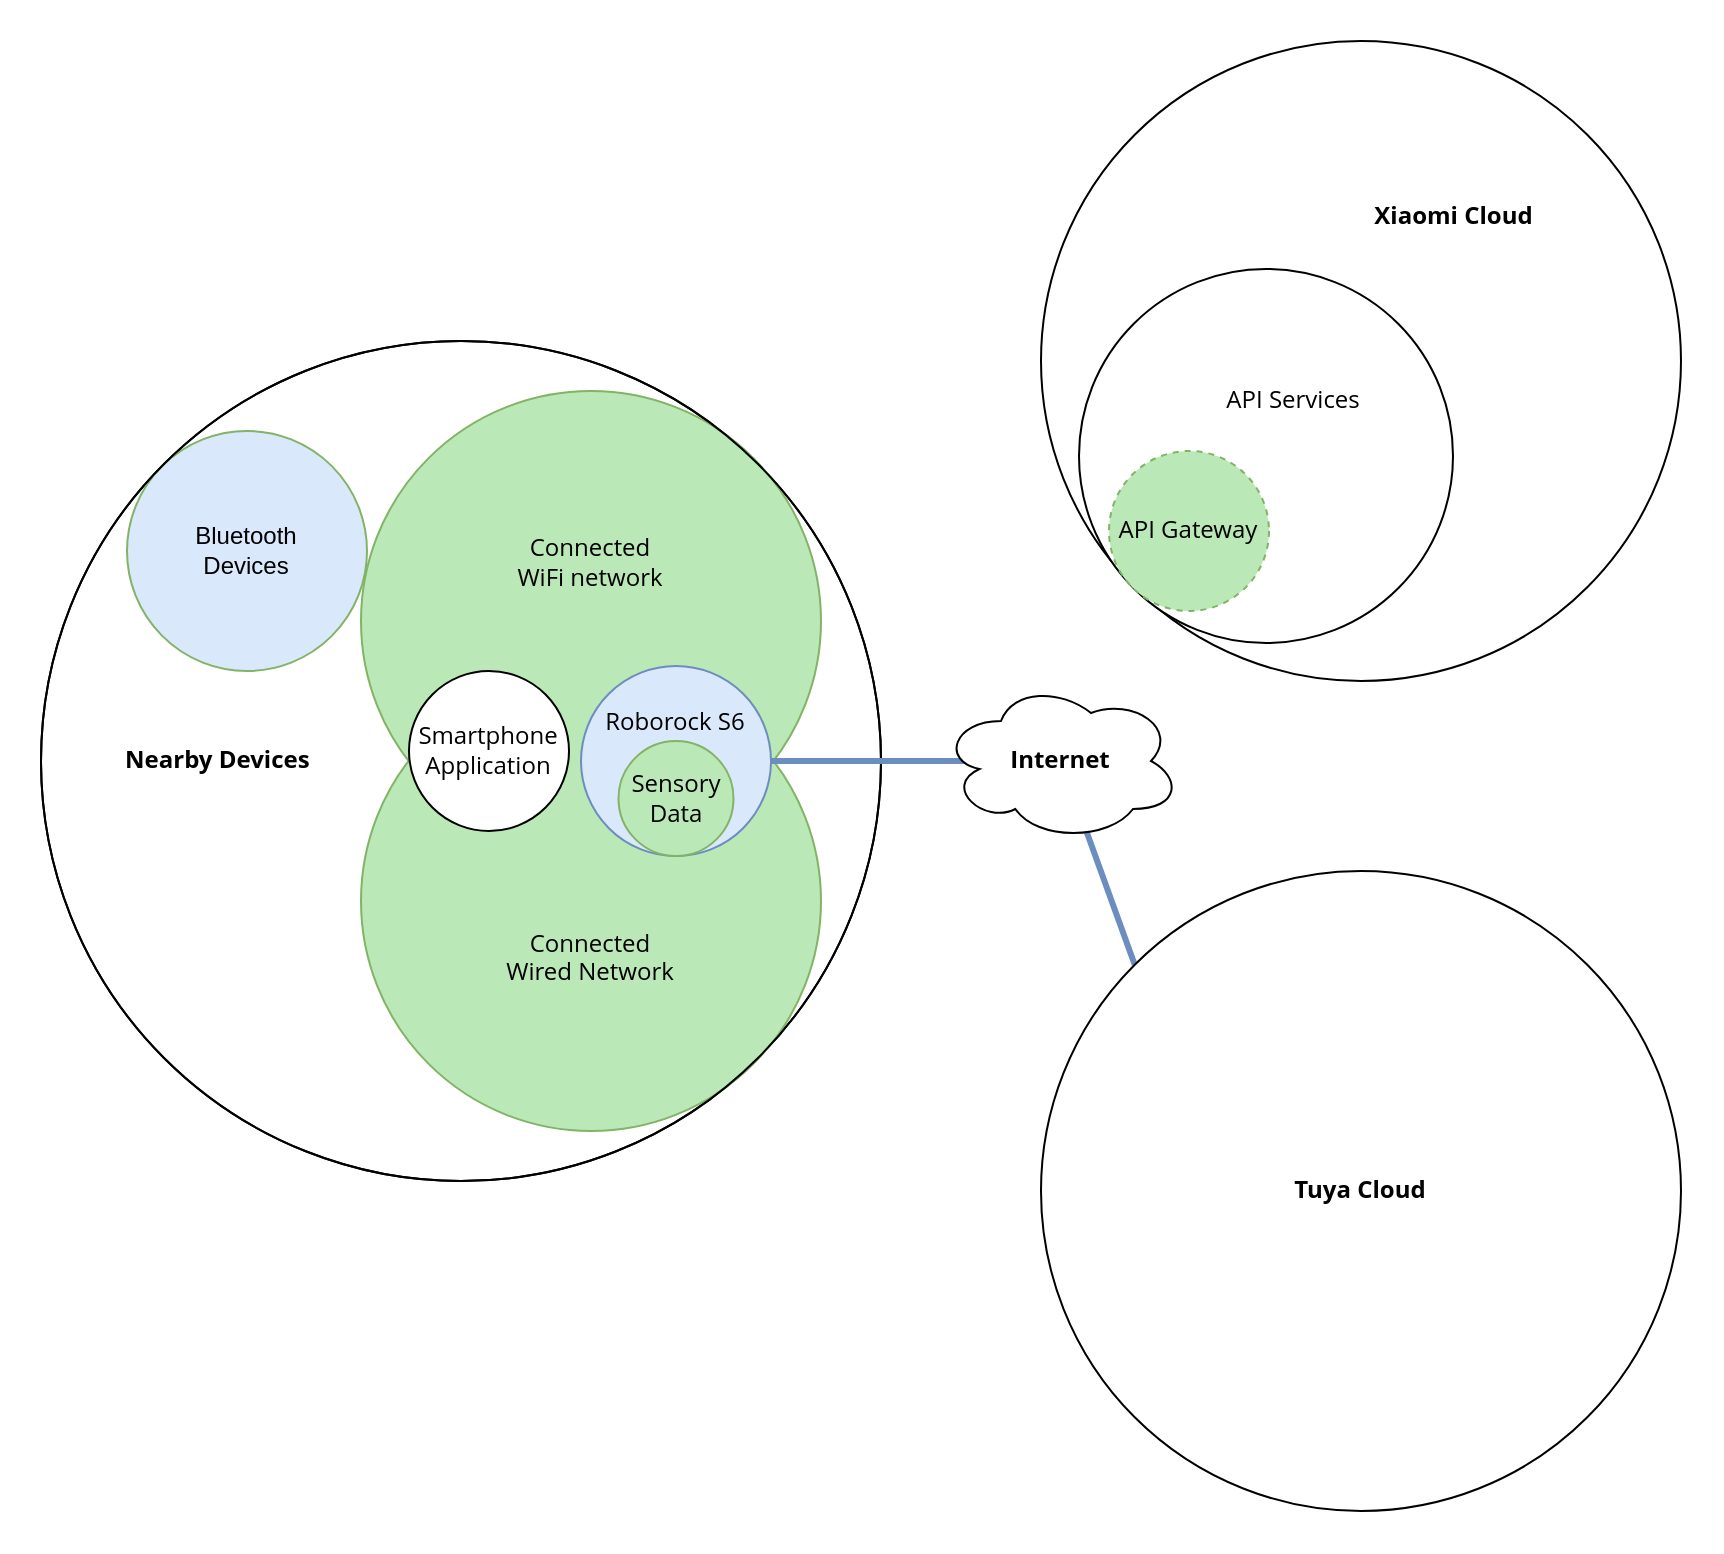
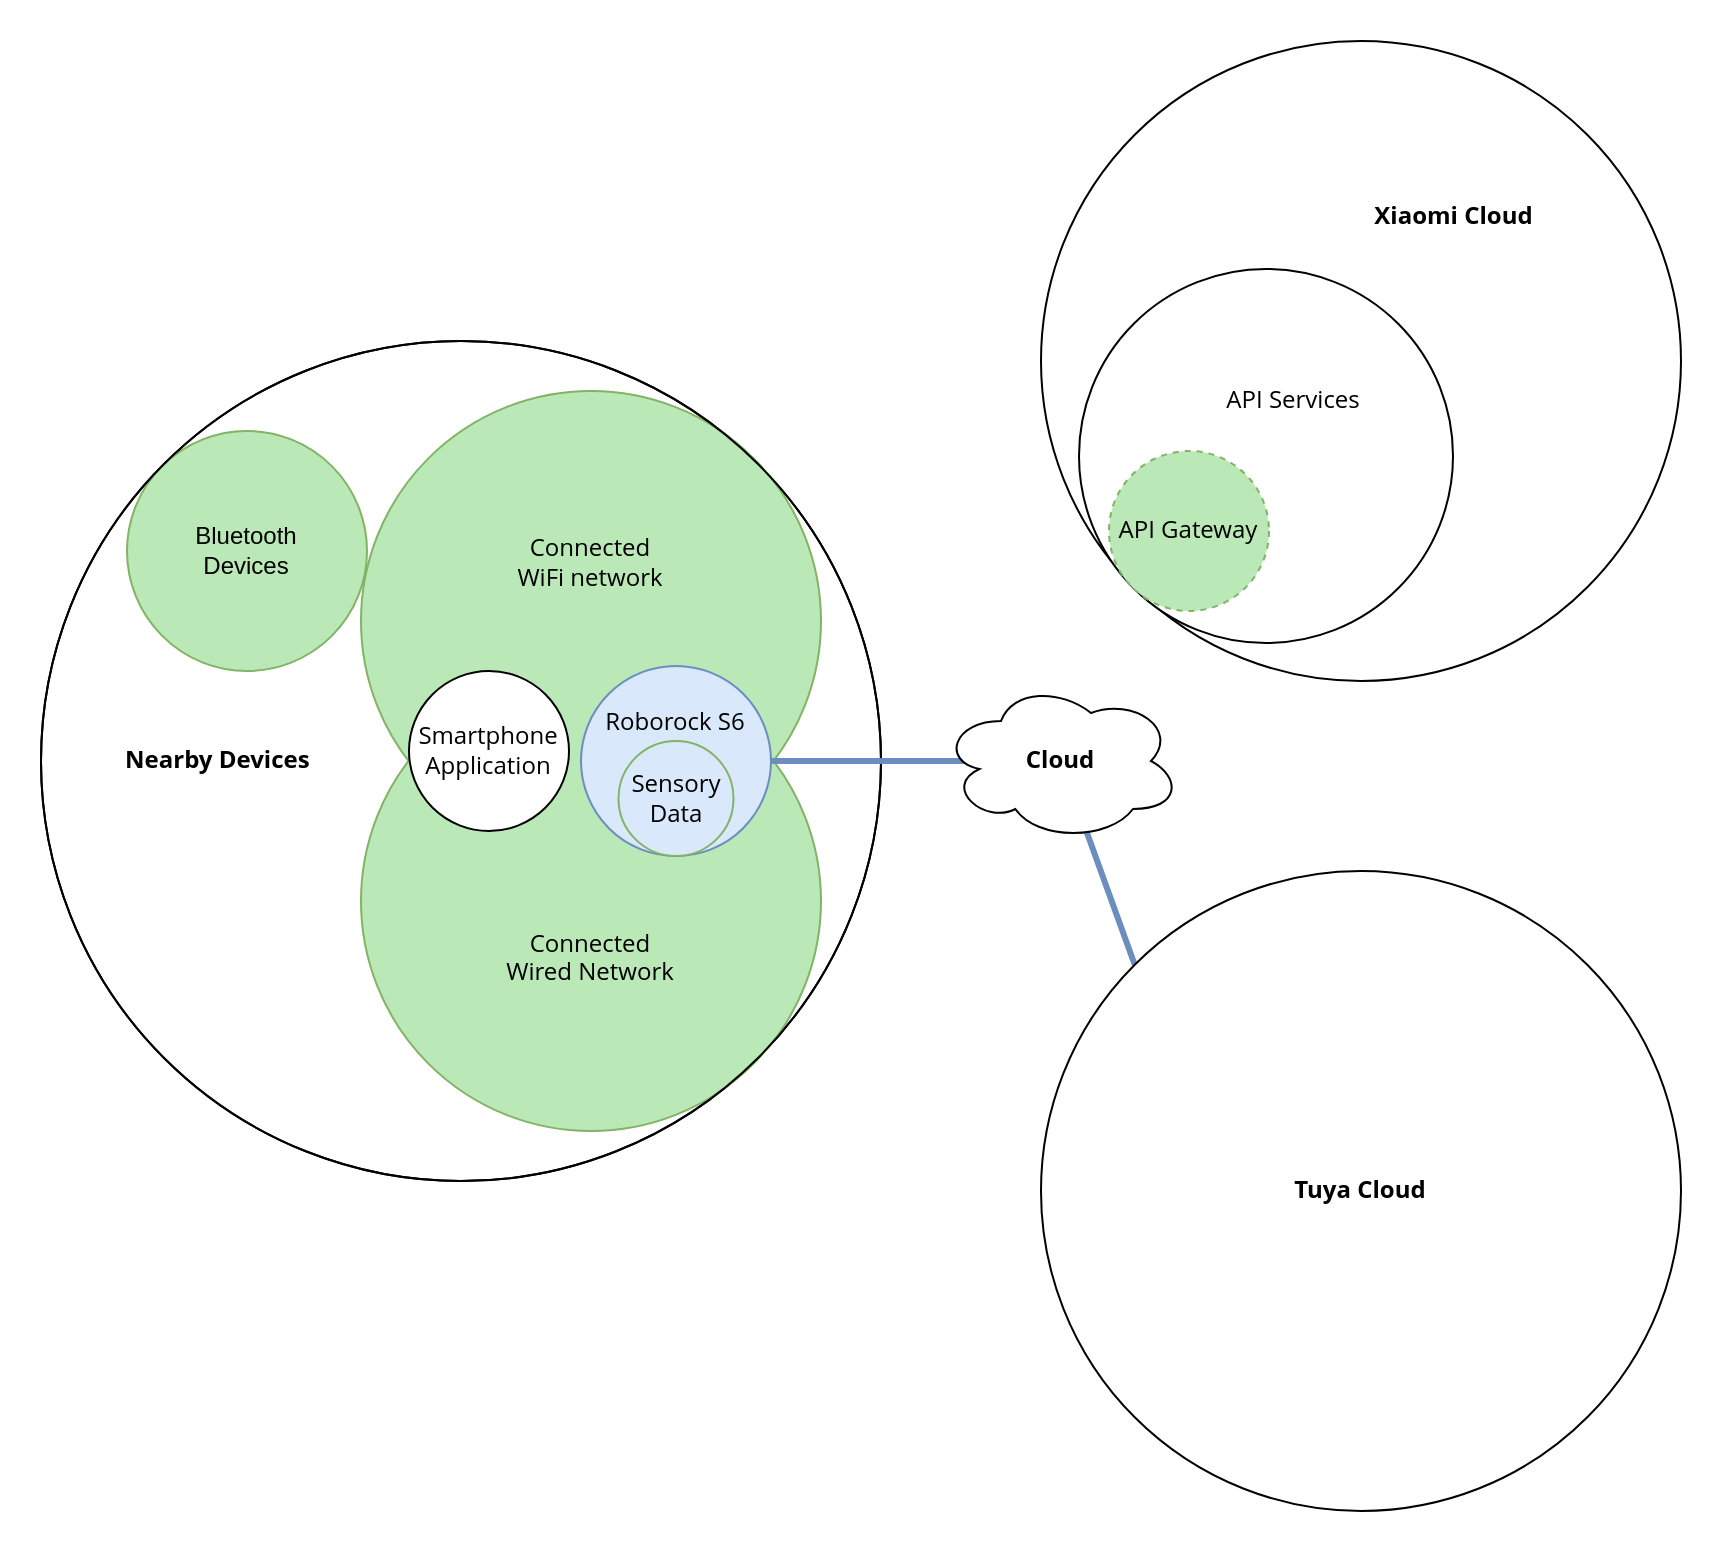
(247, 551) -> (247, 551)
(1061, 761) -> (1061, 761)
(676, 799) -> (676, 799)
